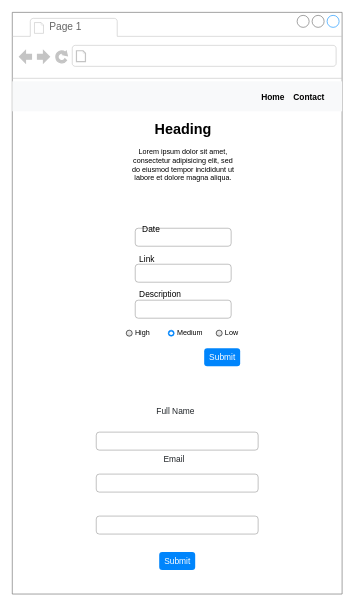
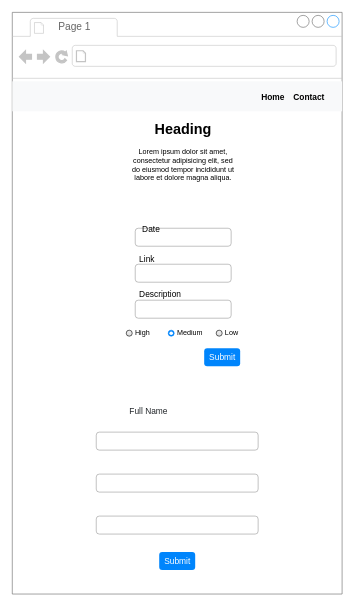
(81, 27) -> (90, 27)
(176, 411) -> (149, 411)
(174, 459) -> none
